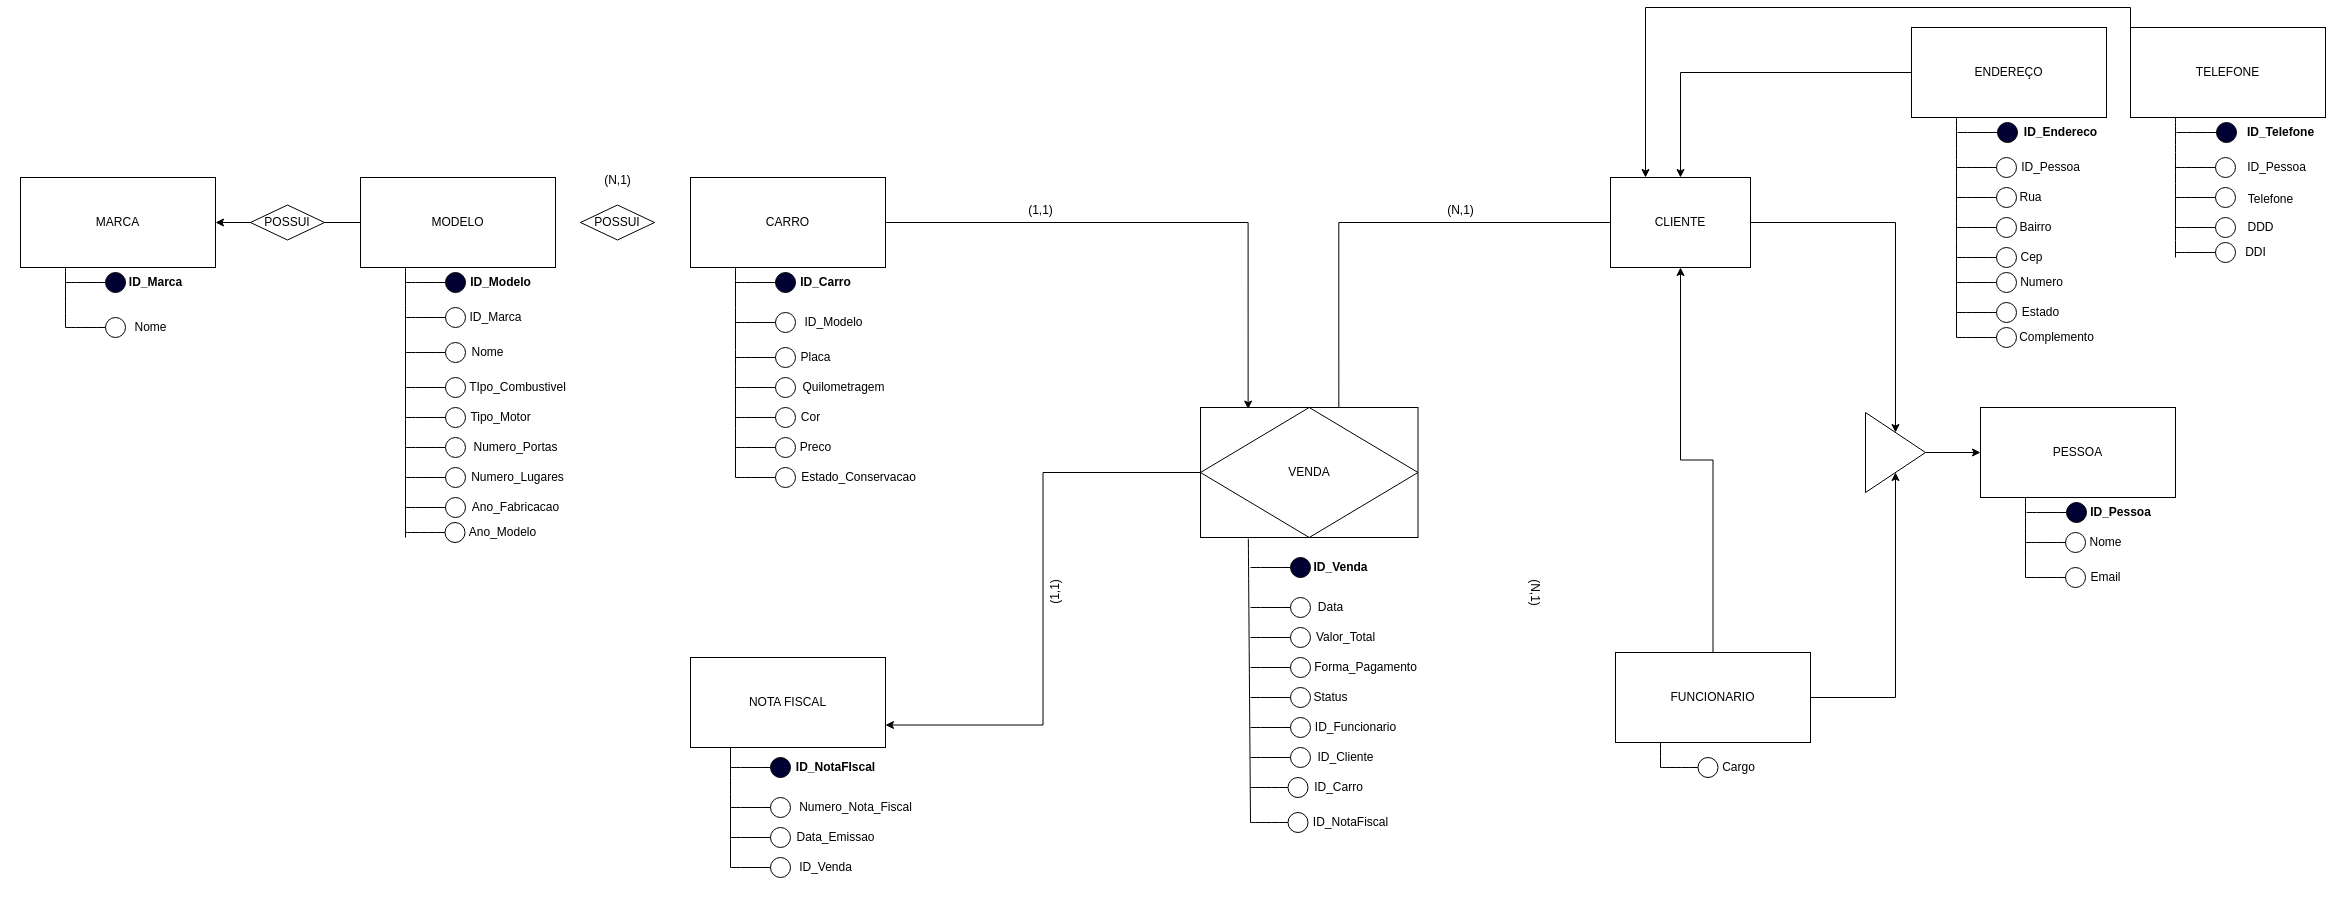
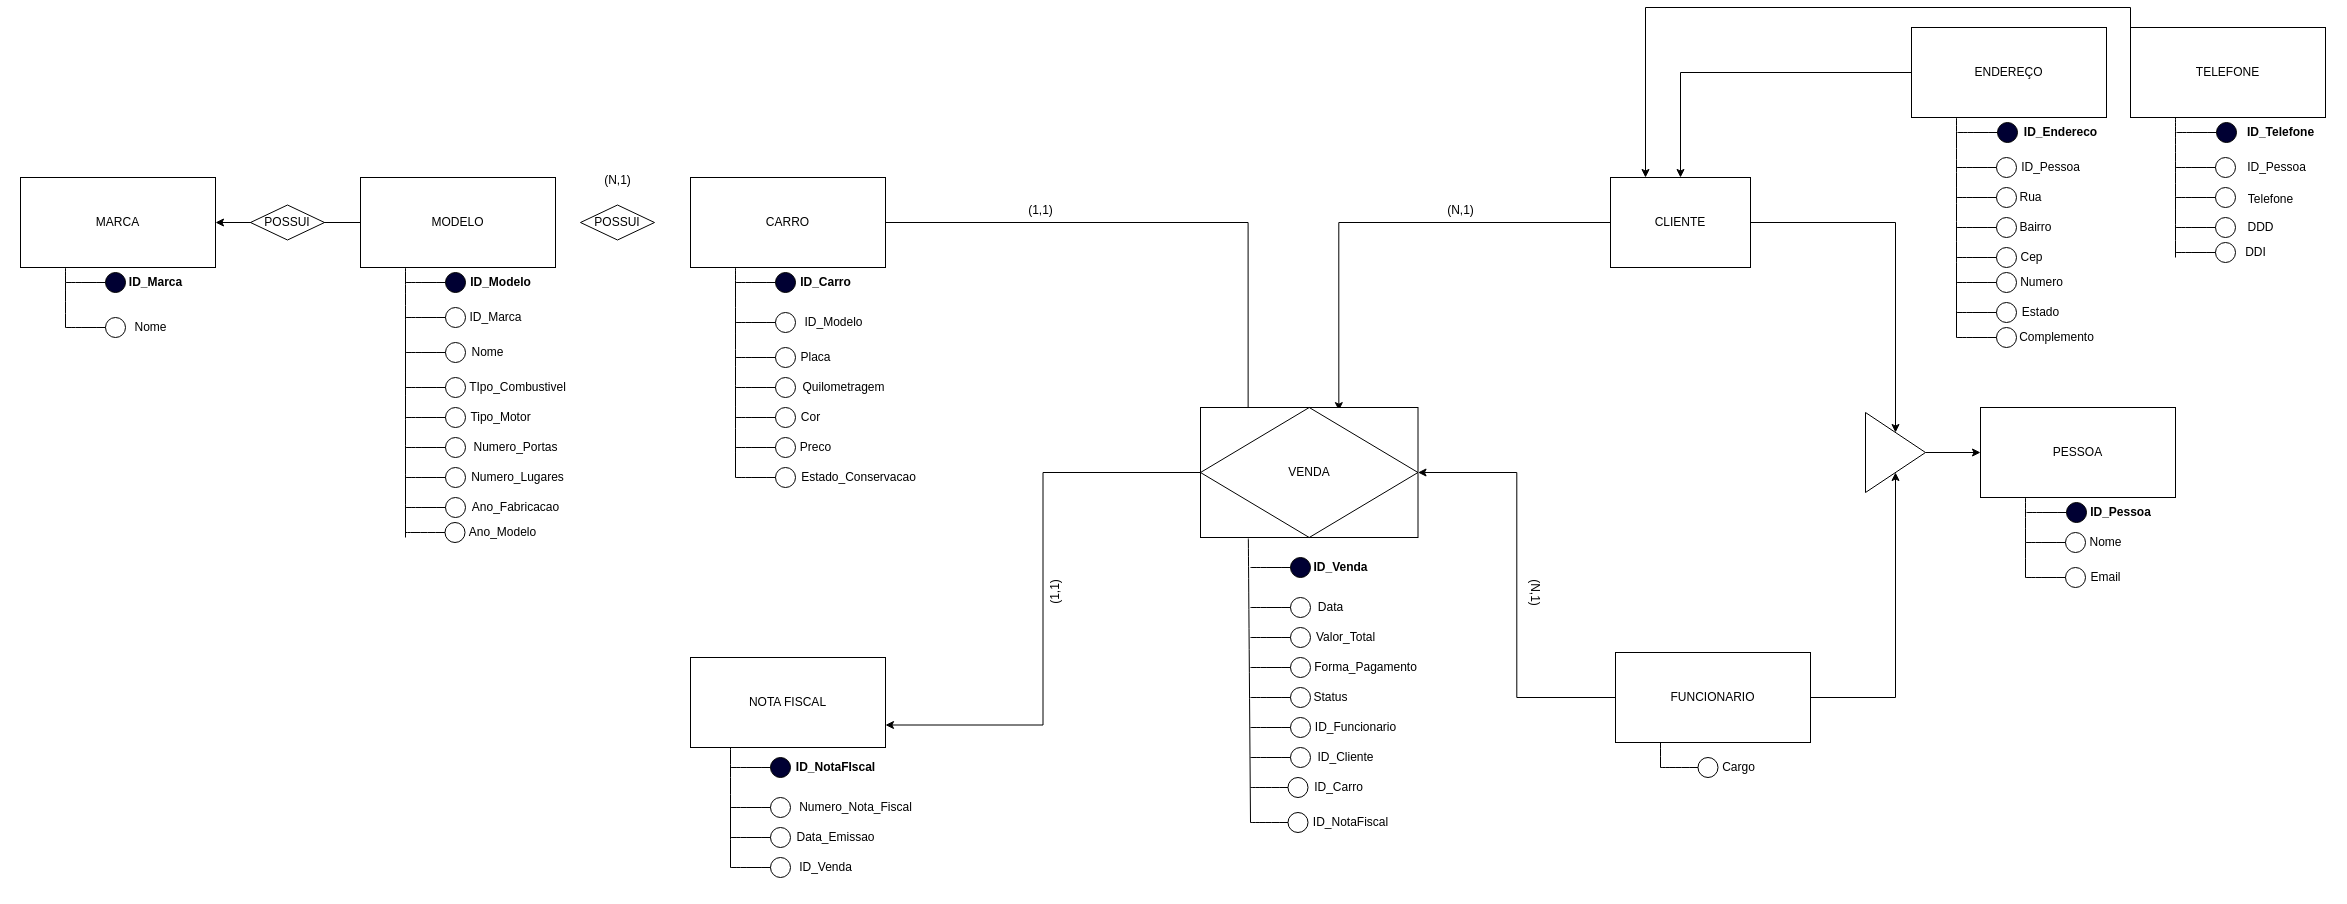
(1248, 401) -> (1248, 403)
(1339, 404) -> (1339, 402)
(1700, 460) -> (1517, 589)
